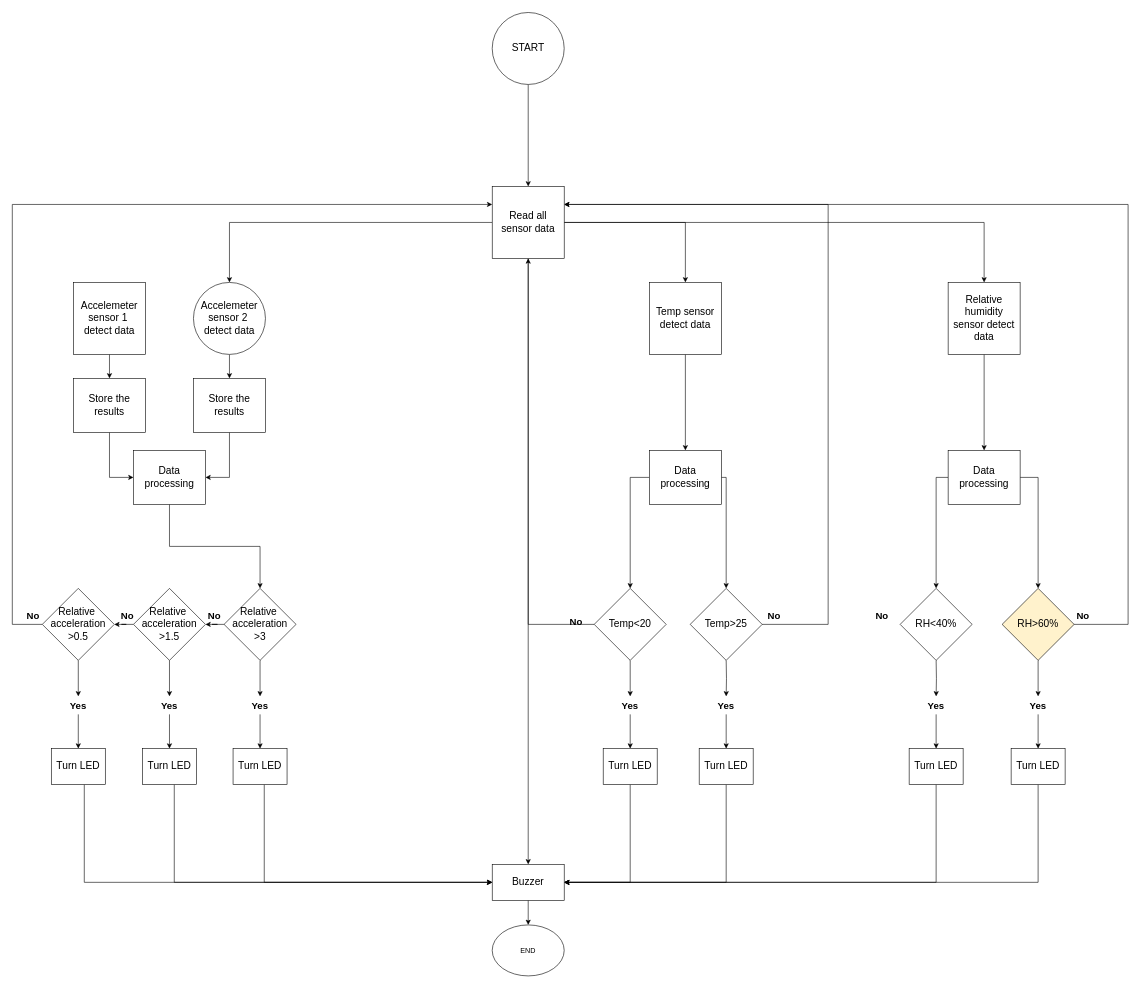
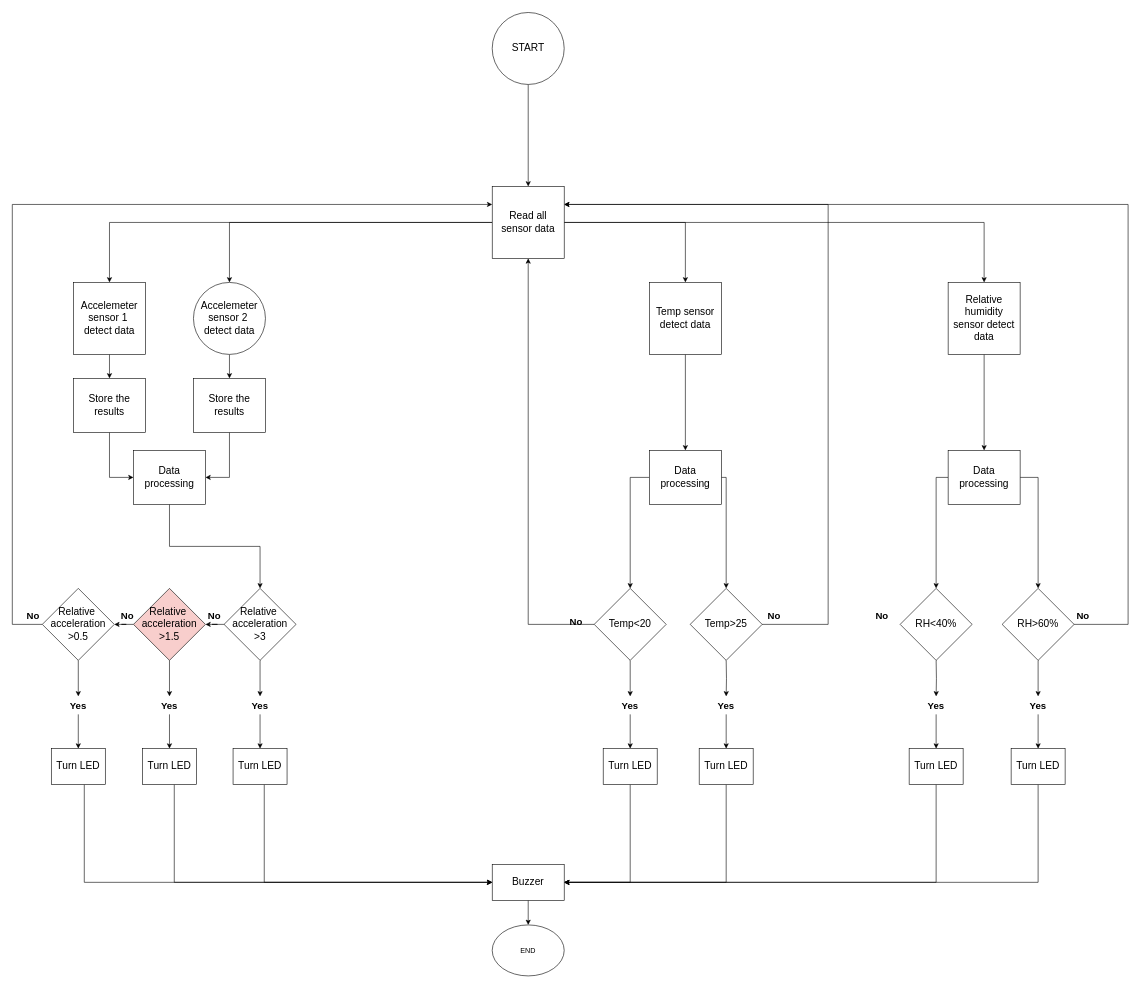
(170, 624) -> (170, 624)
(1038, 624) -> (1038, 624)
(528, 858) -> (141, 222)
